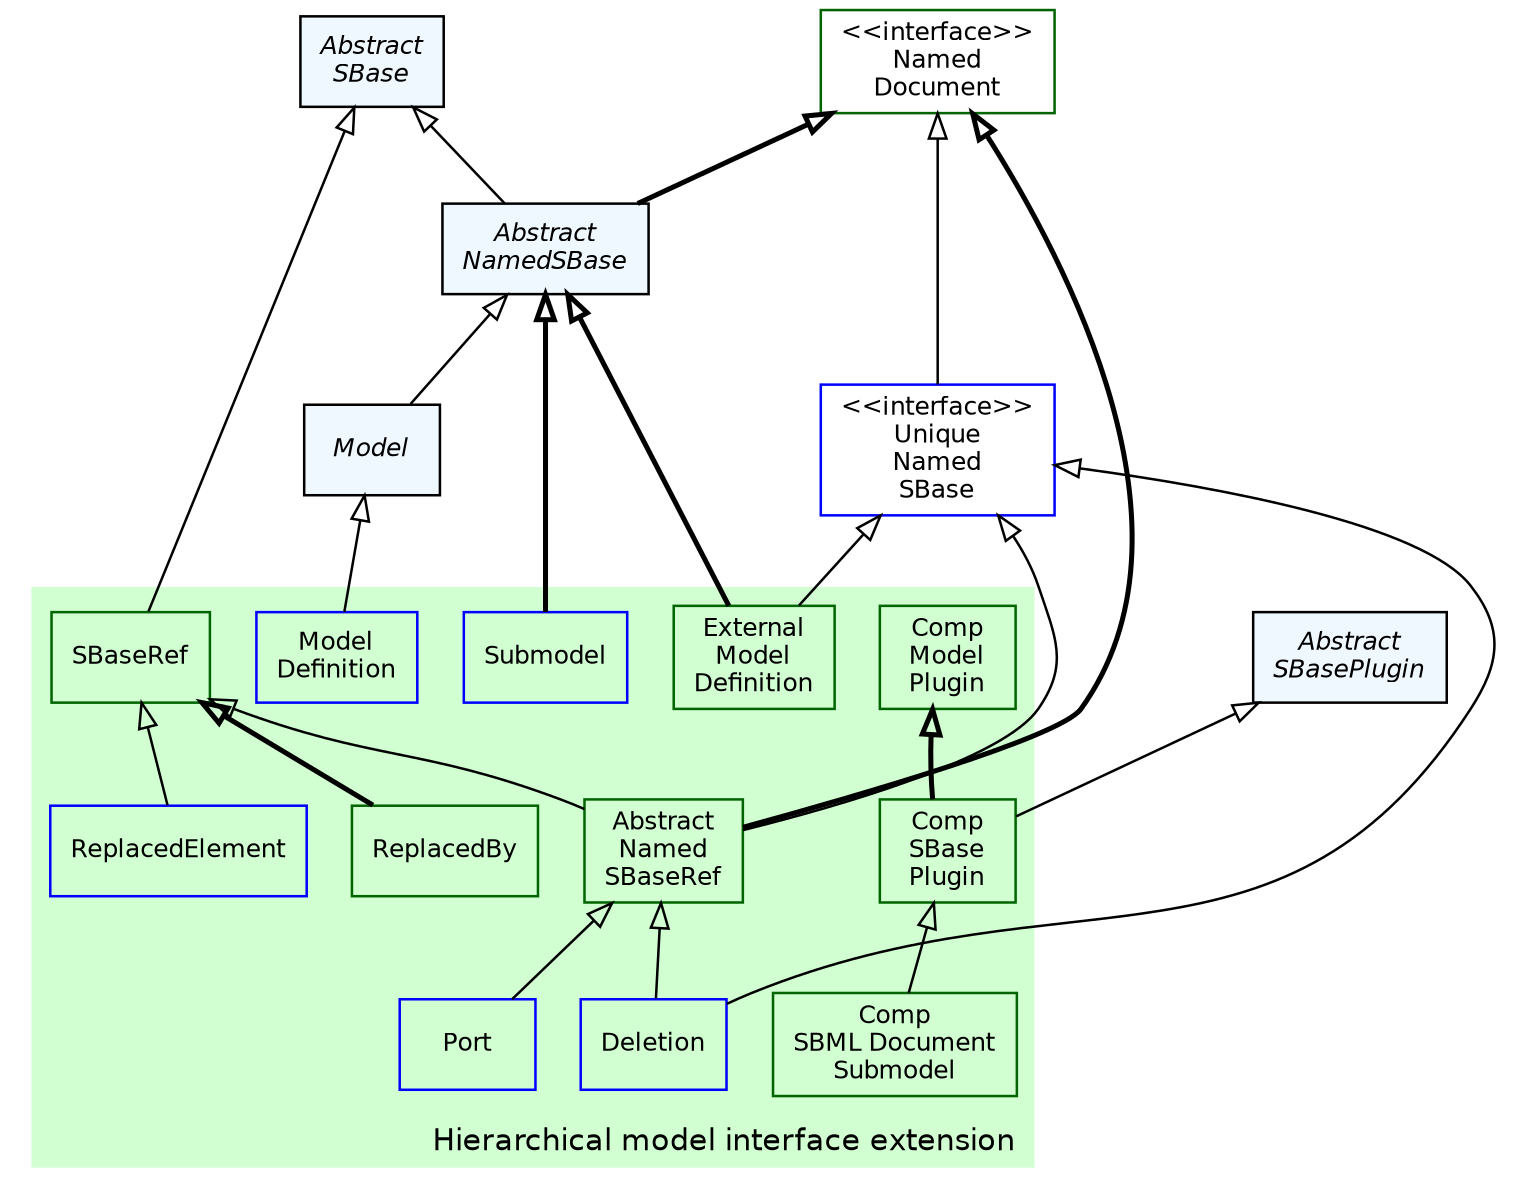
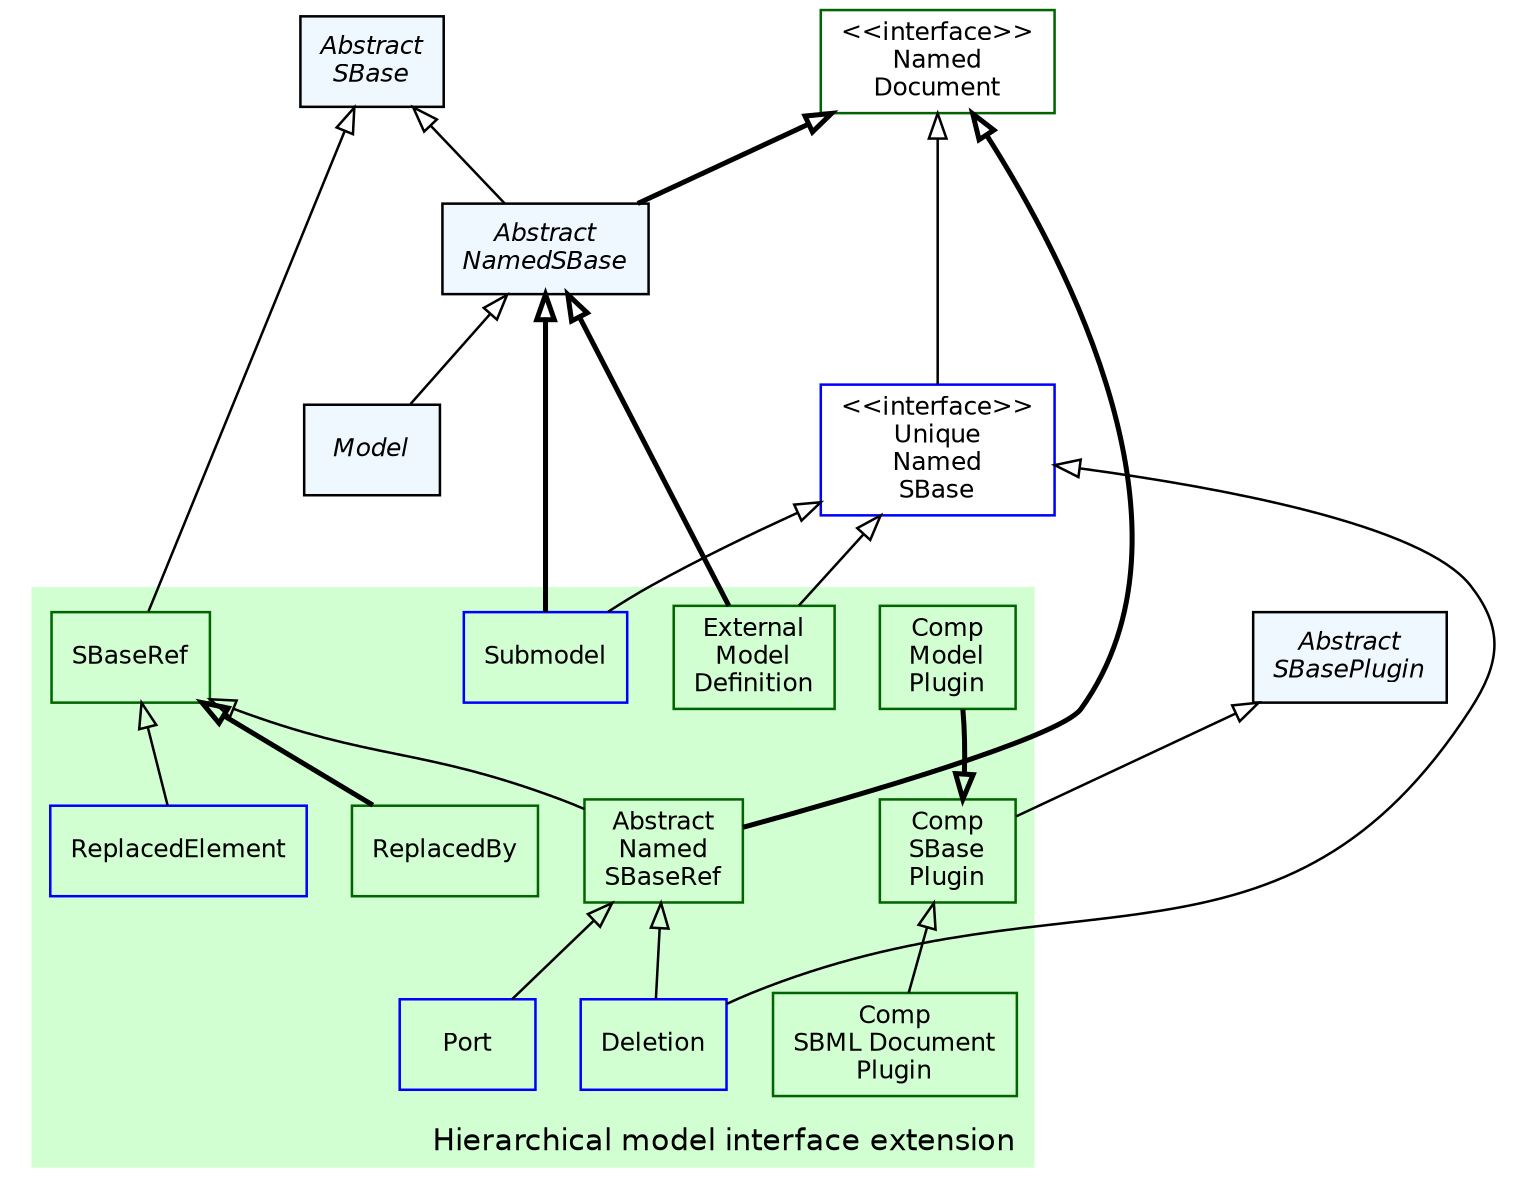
(337, 657) -> none
(1053, 679) -> (687, 566)
(931, 756) -> (965, 742)
(895, 1045) -> (895, 1045)
